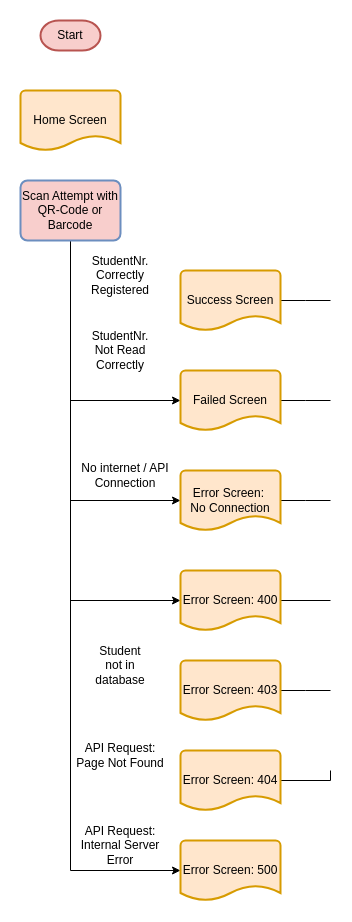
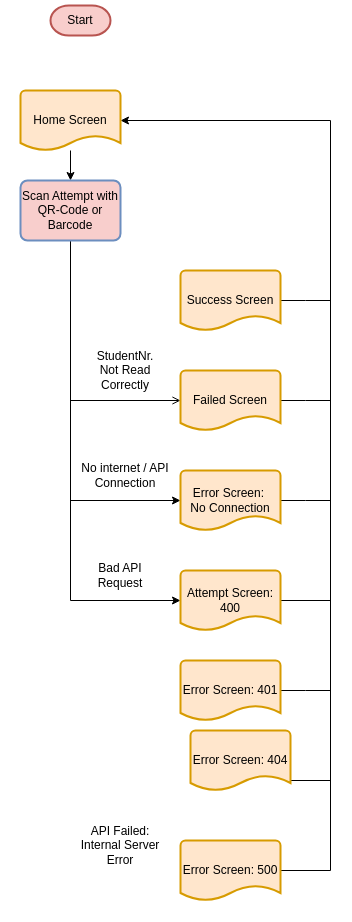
(71, 36) -> (81, 21)
none -> (71, 170)
(121, 276) -> none
none -> (331, 344)
(121, 351) -> (126, 371)
(172, 401) -> (174, 401)
none -> (121, 576)
(231, 601) -> (231, 601)
(121, 666) -> none
(231, 691) -> (231, 691)
(121, 756) -> none
(231, 781) -> (241, 761)
(71, 788) -> none
(121, 846) -> (121, 846)
